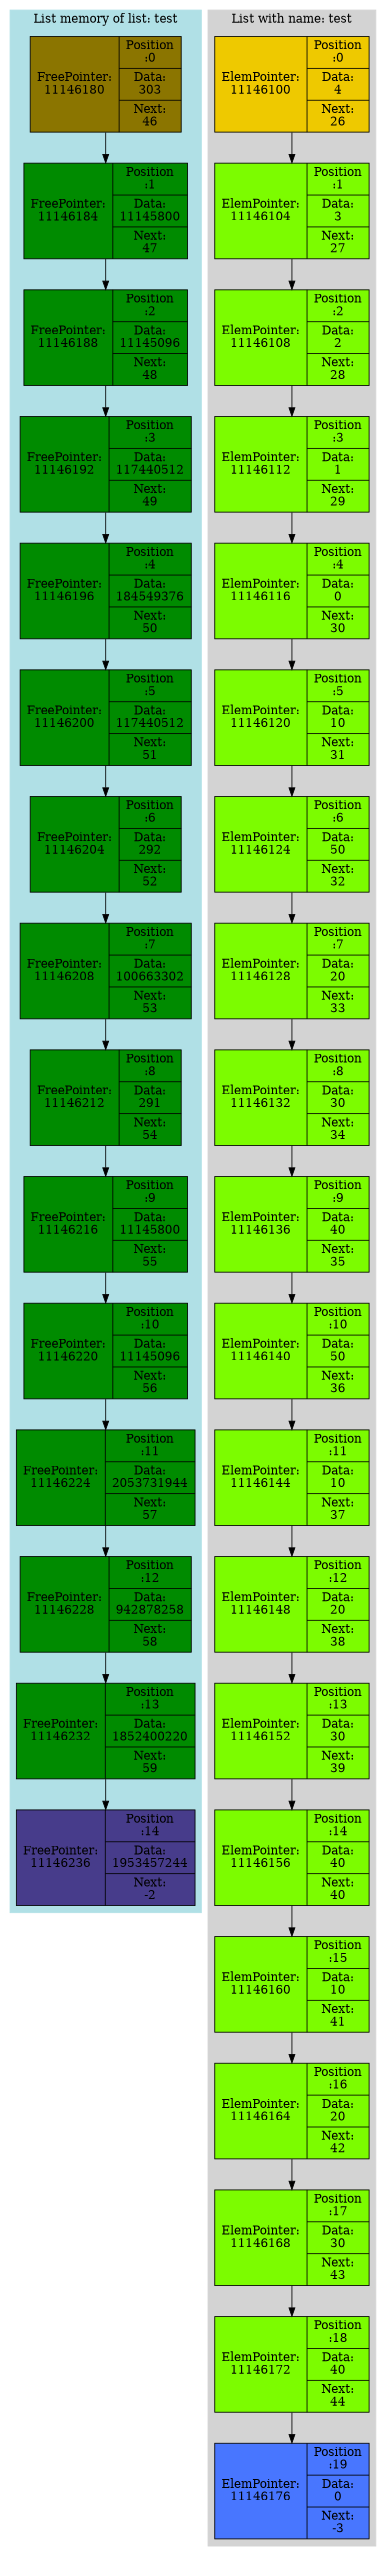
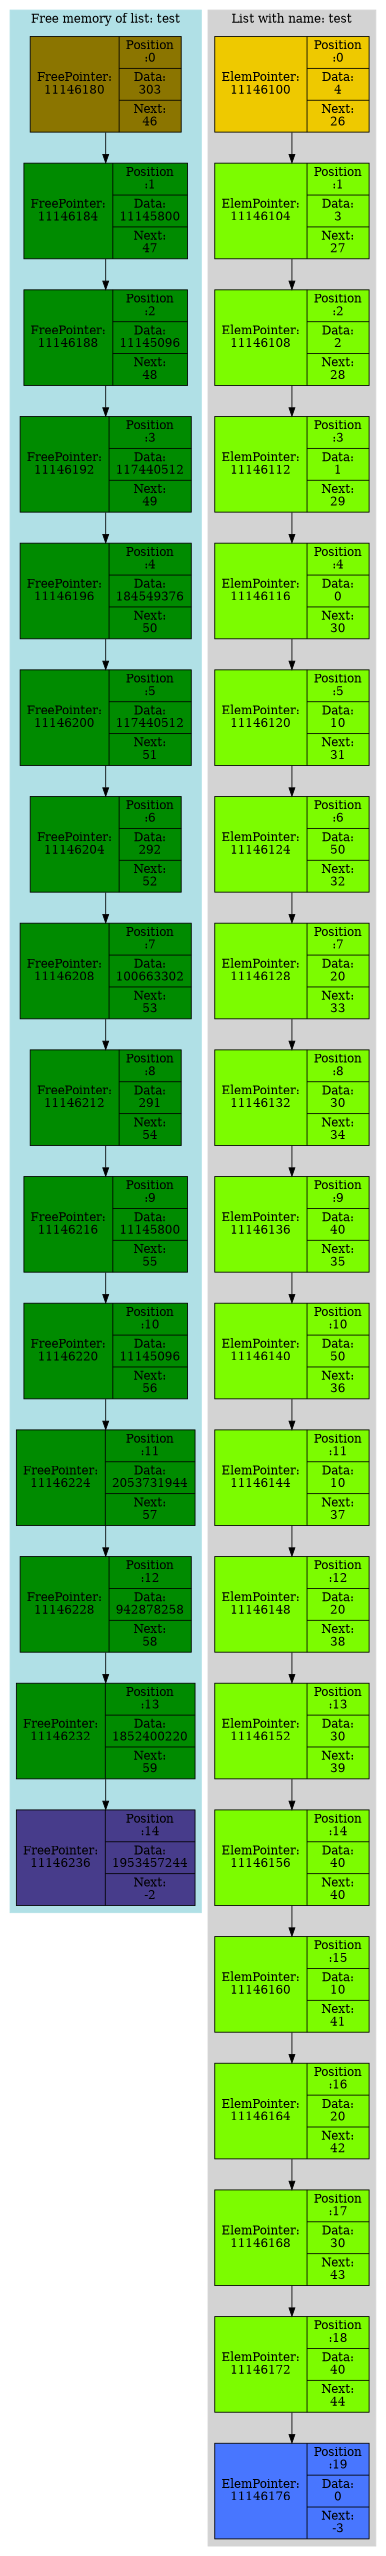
(106, 20) -> (106, 20)
